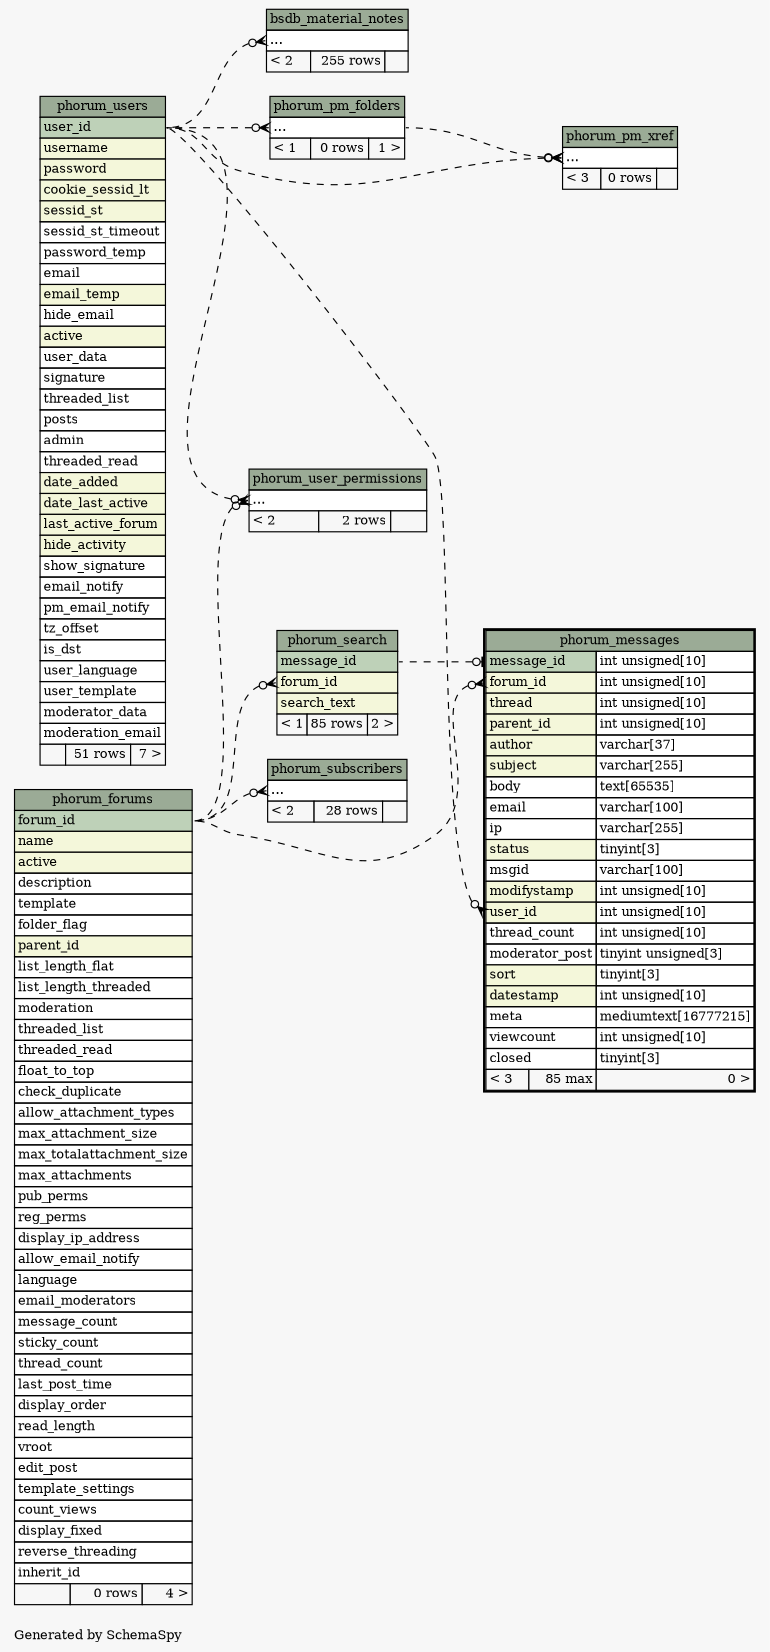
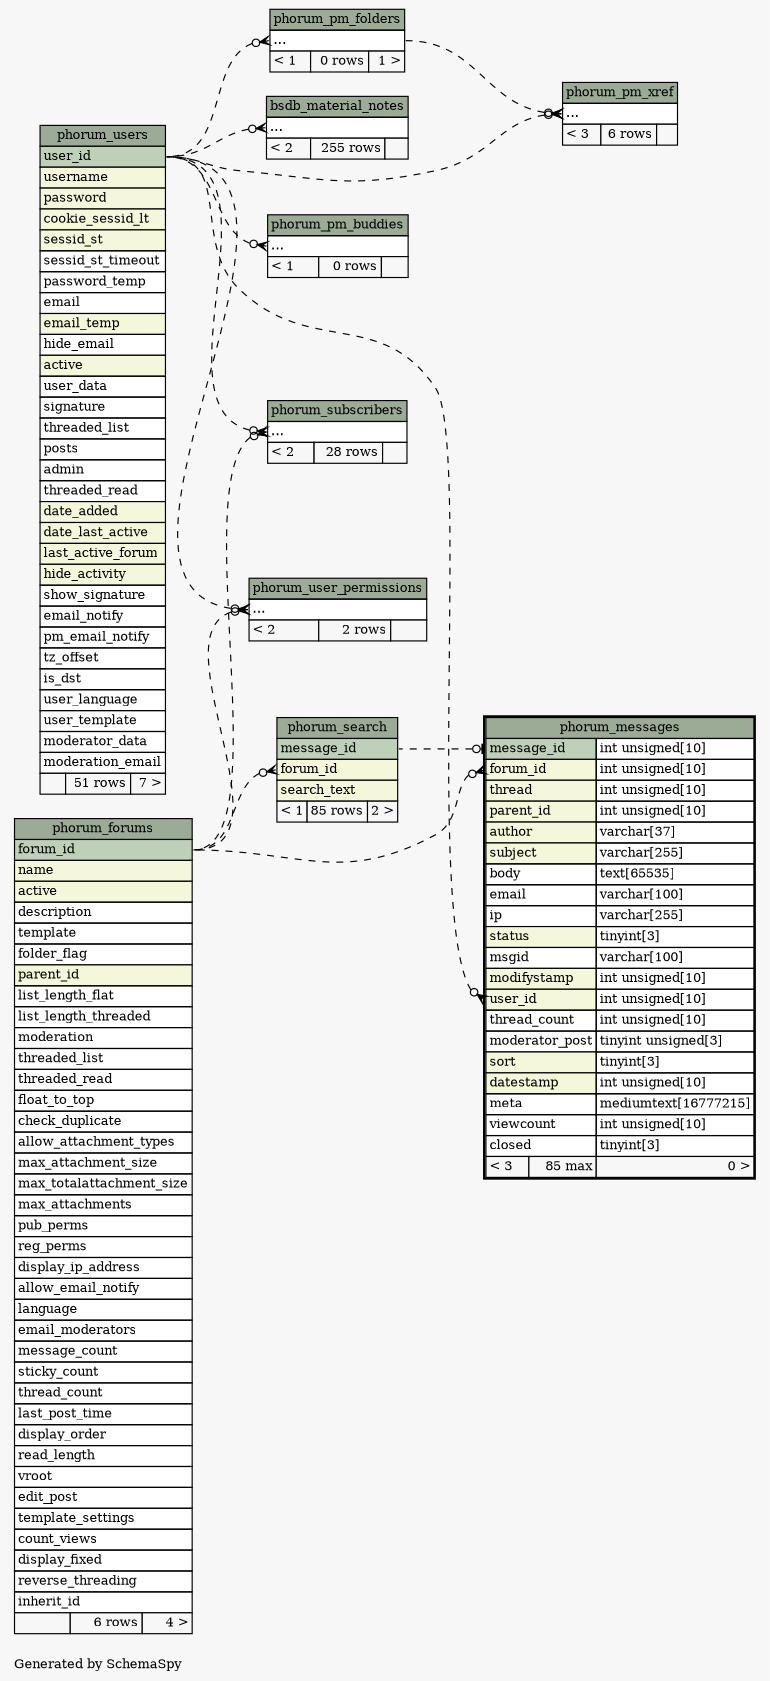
(630, 178) -> (630, 134)
none -> (337, 246)
none -> (217, 286)
(116, 1594) -> (116, 1623)
